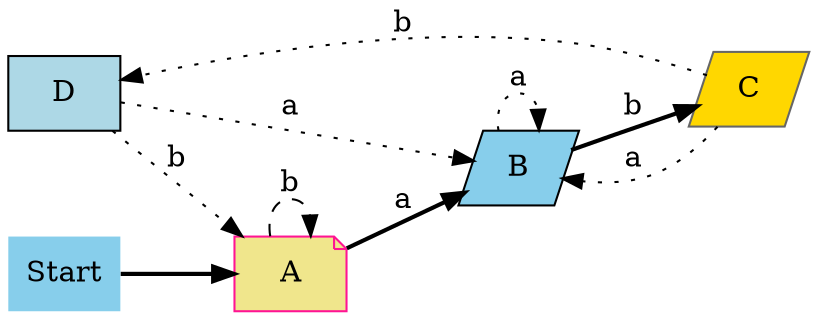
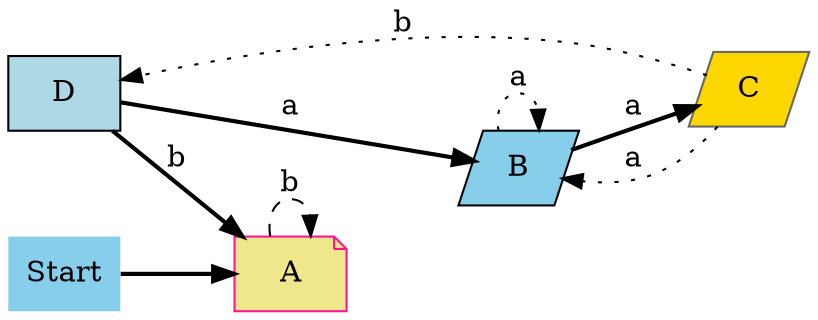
(634, 107) -> (634, 107)
(287, 130) -> (287, 130)
(169, 177) -> (169, 177)
(396, 225) -> none
